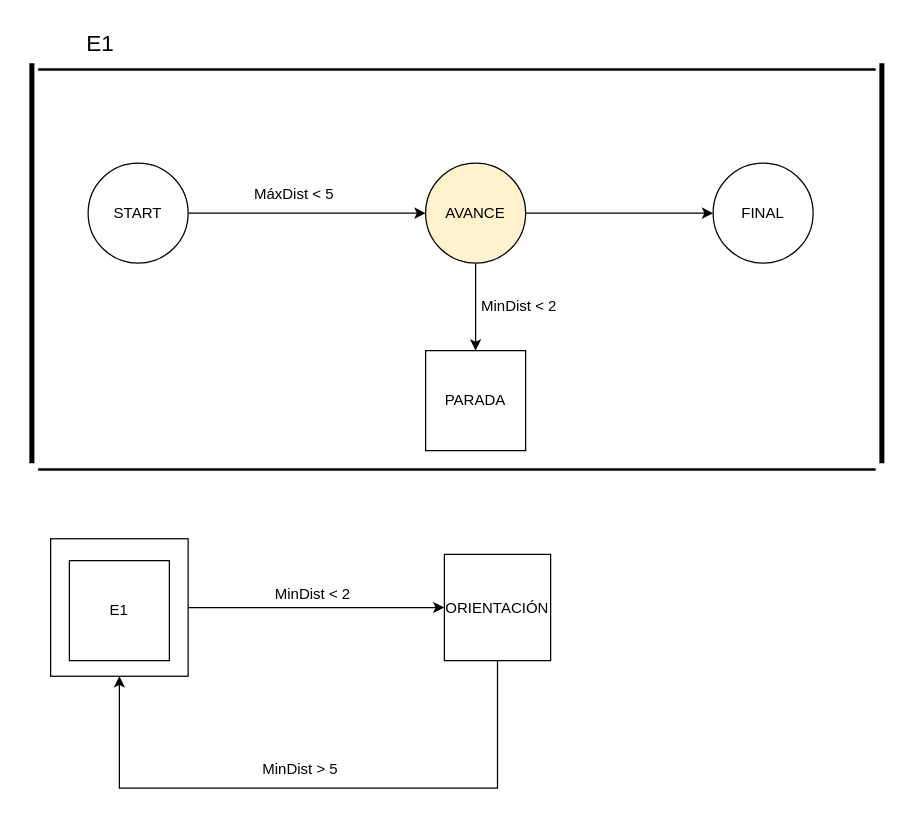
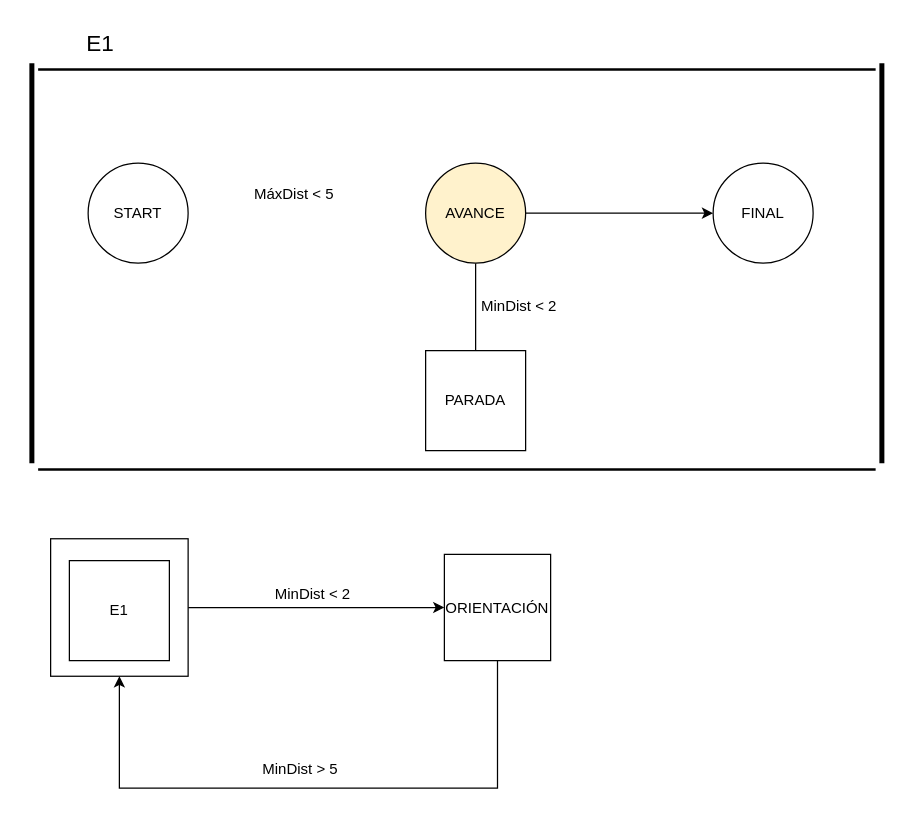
(302, 213) -> none
(476, 340) -> (476, 343)
